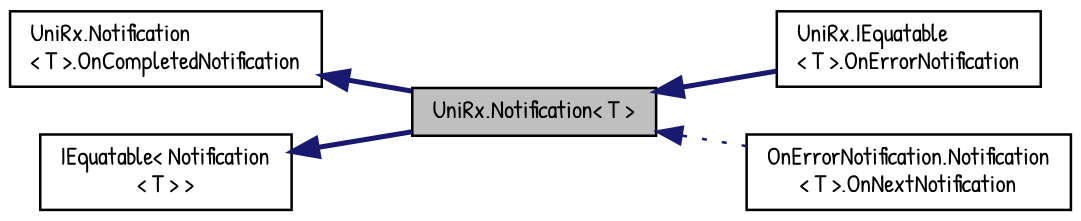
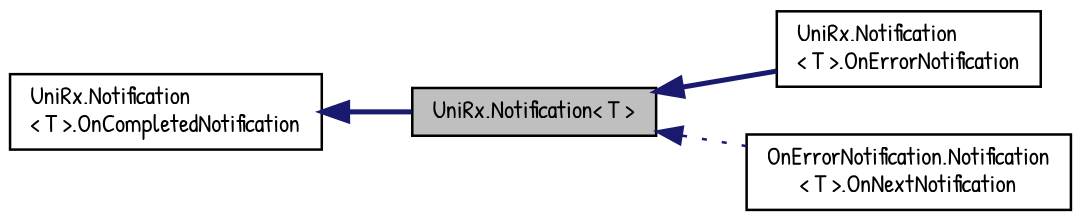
(909, 49) -> (909, 49)
(166, 172) -> none
